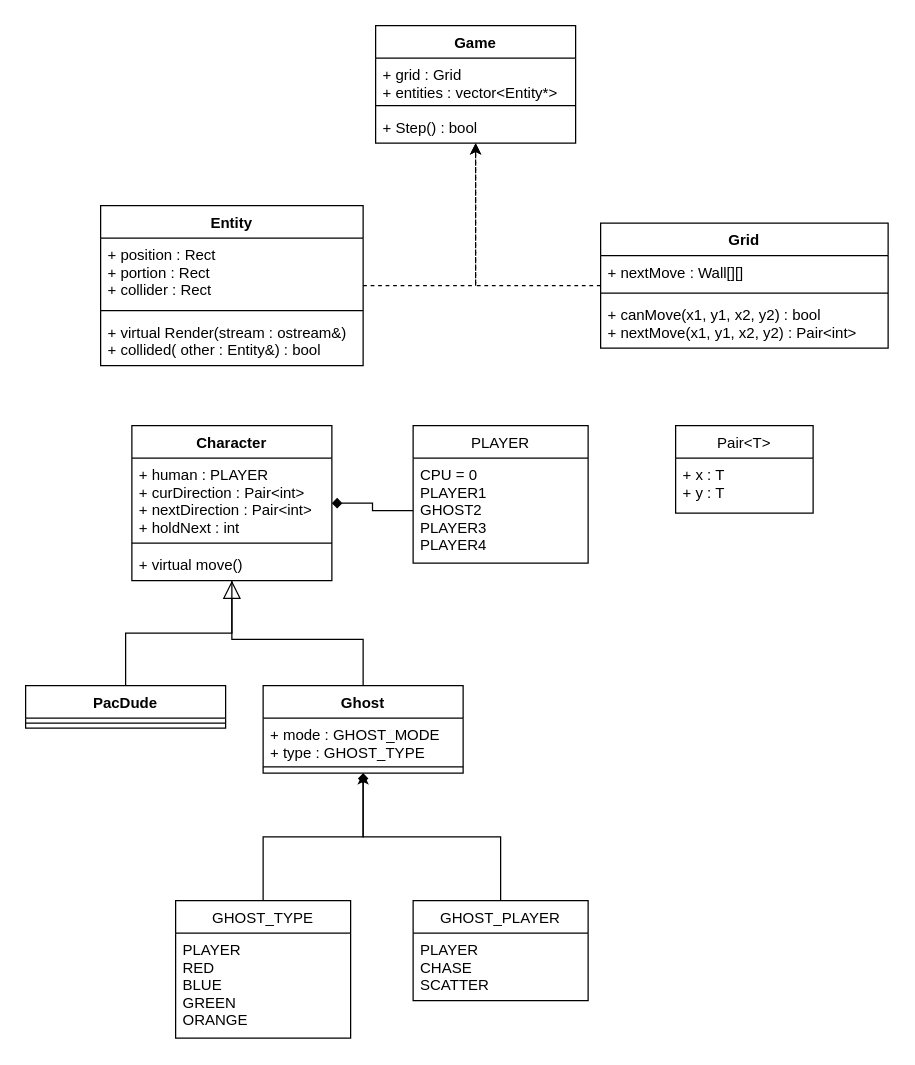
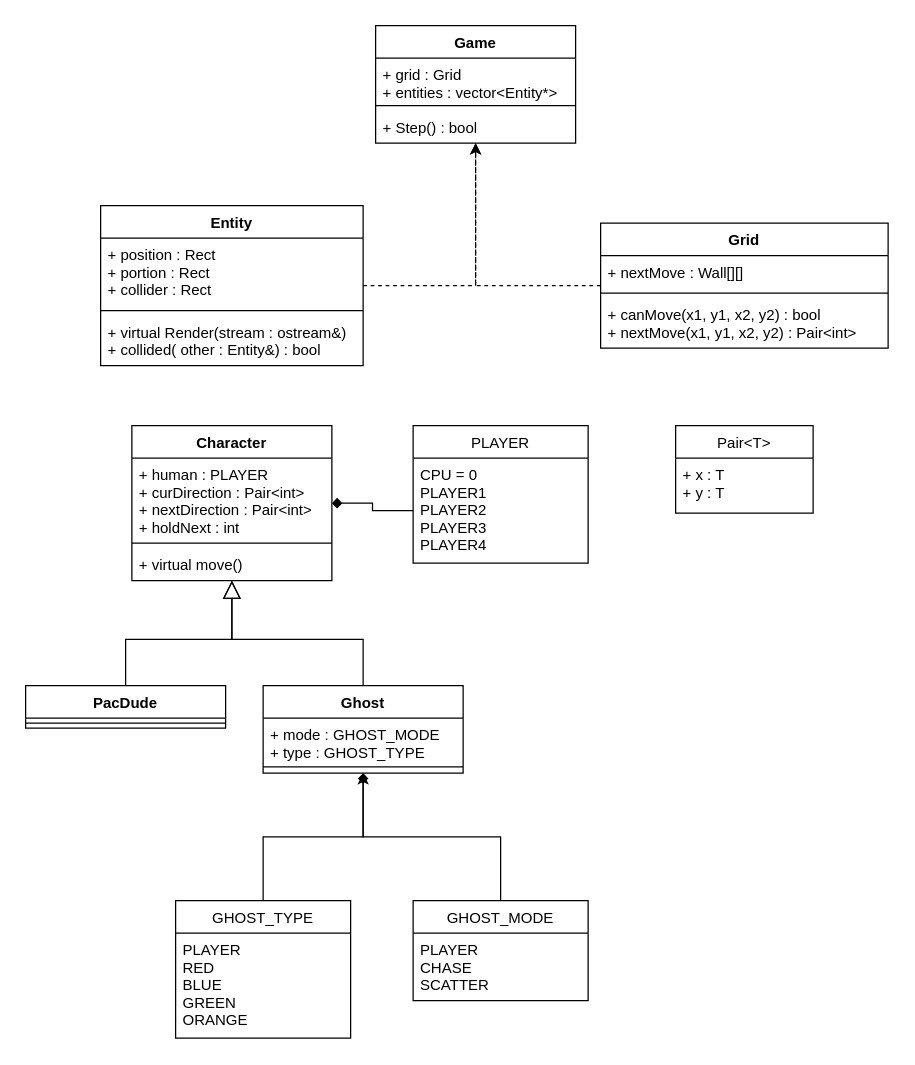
(446, 475) -> (446, 475)
(232, 590) -> (176, 639)
(500, 918) -> (500, 918)
